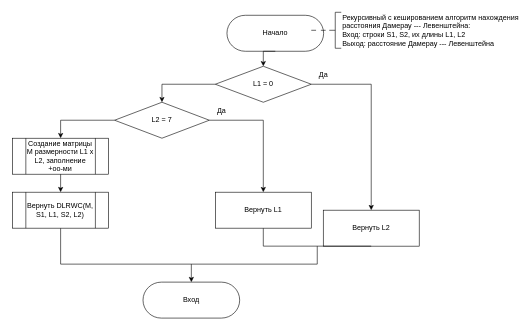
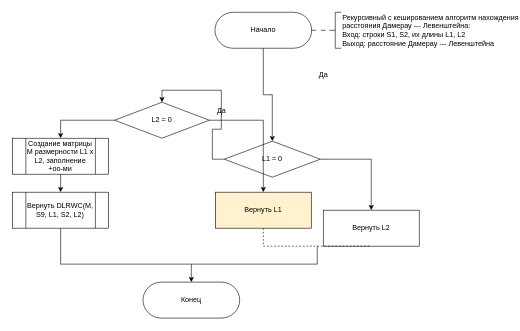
(275, 33) -> (263, 30)
(263, 84) -> (272, 159)
(162, 120) -> (162, 120)
(60, 210) -> (60, 210)
(263, 210) -> (263, 210)
(283, 246) -> (283, 246)
(191, 300) -> (191, 300)
